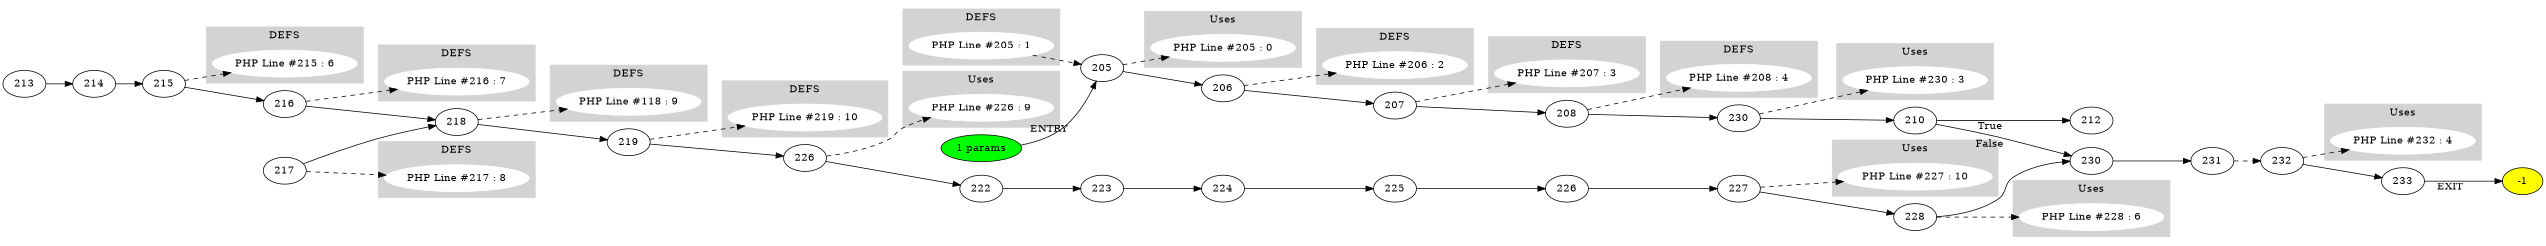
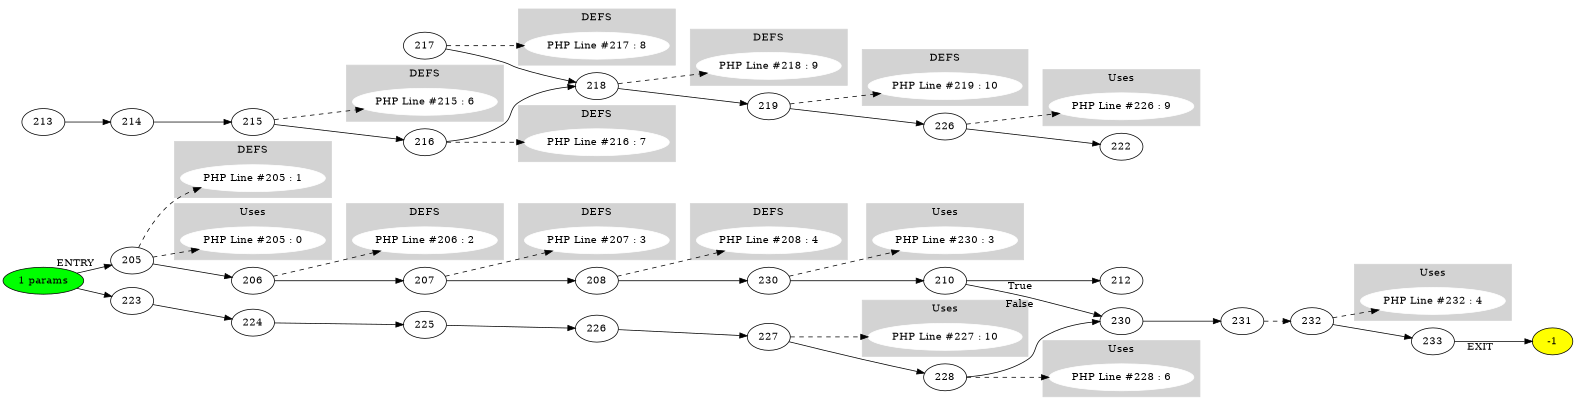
(1053, 59) -> (161, 213)
(629, 102) -> (769, 66)
(1038, 189) -> (91, 292)
